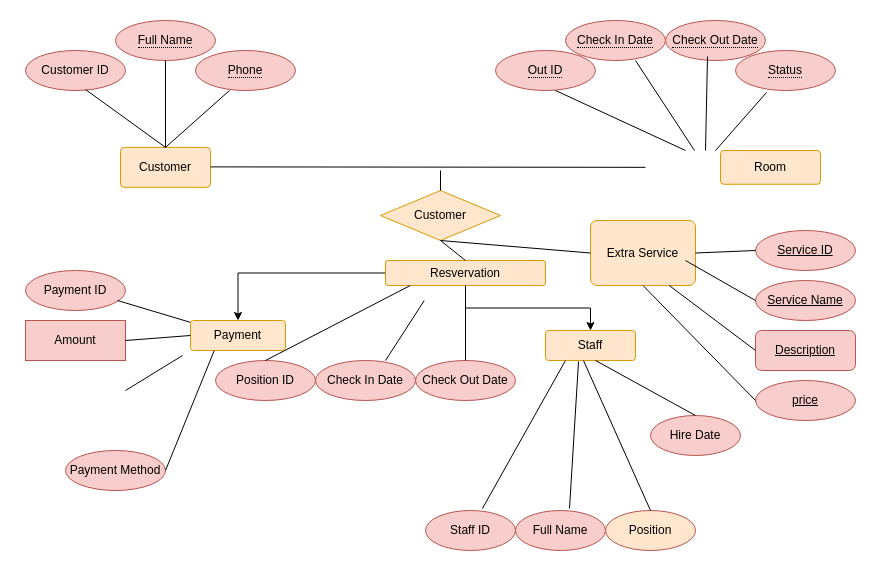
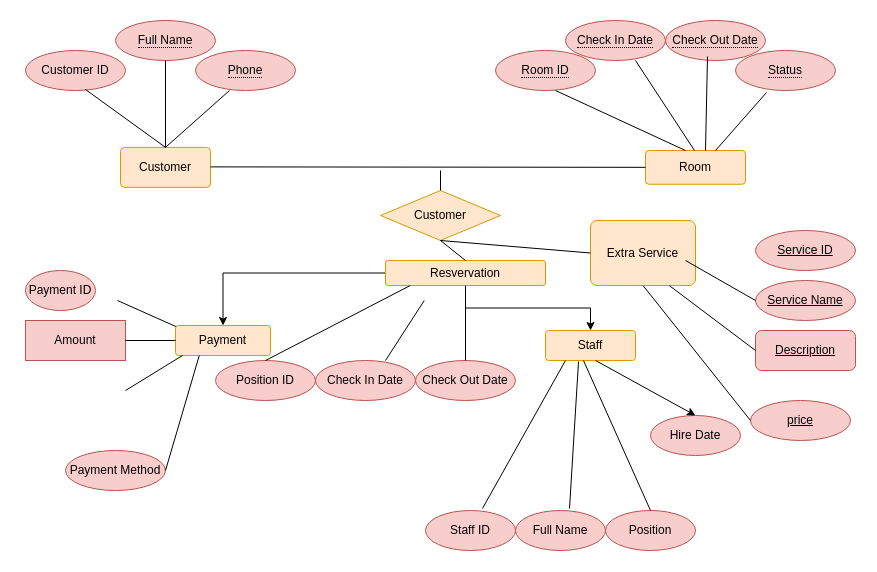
(546, 71) -> (546, 71)
(771, 167) -> (696, 167)
(726, 252) -> none
(76, 291) -> (61, 291)
(238, 336) -> (223, 341)
(806, 401) -> (801, 421)
(690, 413) -> (688, 411)
(651, 531) -> (651, 531)
